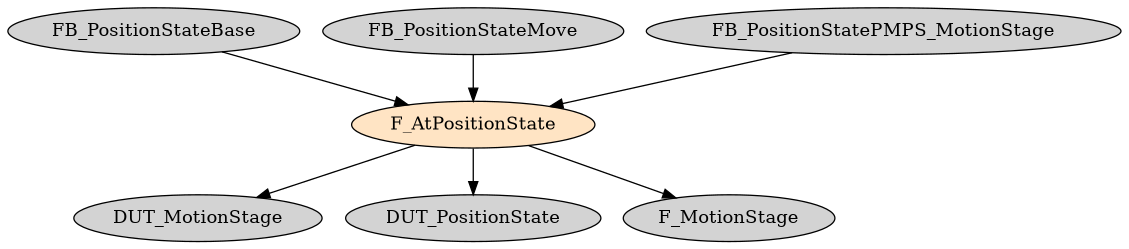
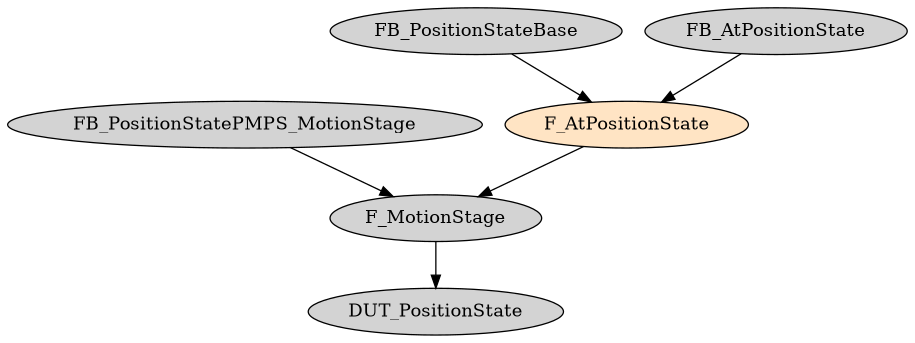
(473, 31) -> (776, 31)
(677, 78) -> (336, 169)
(473, 165) -> (436, 259)
(198, 218) -> none
